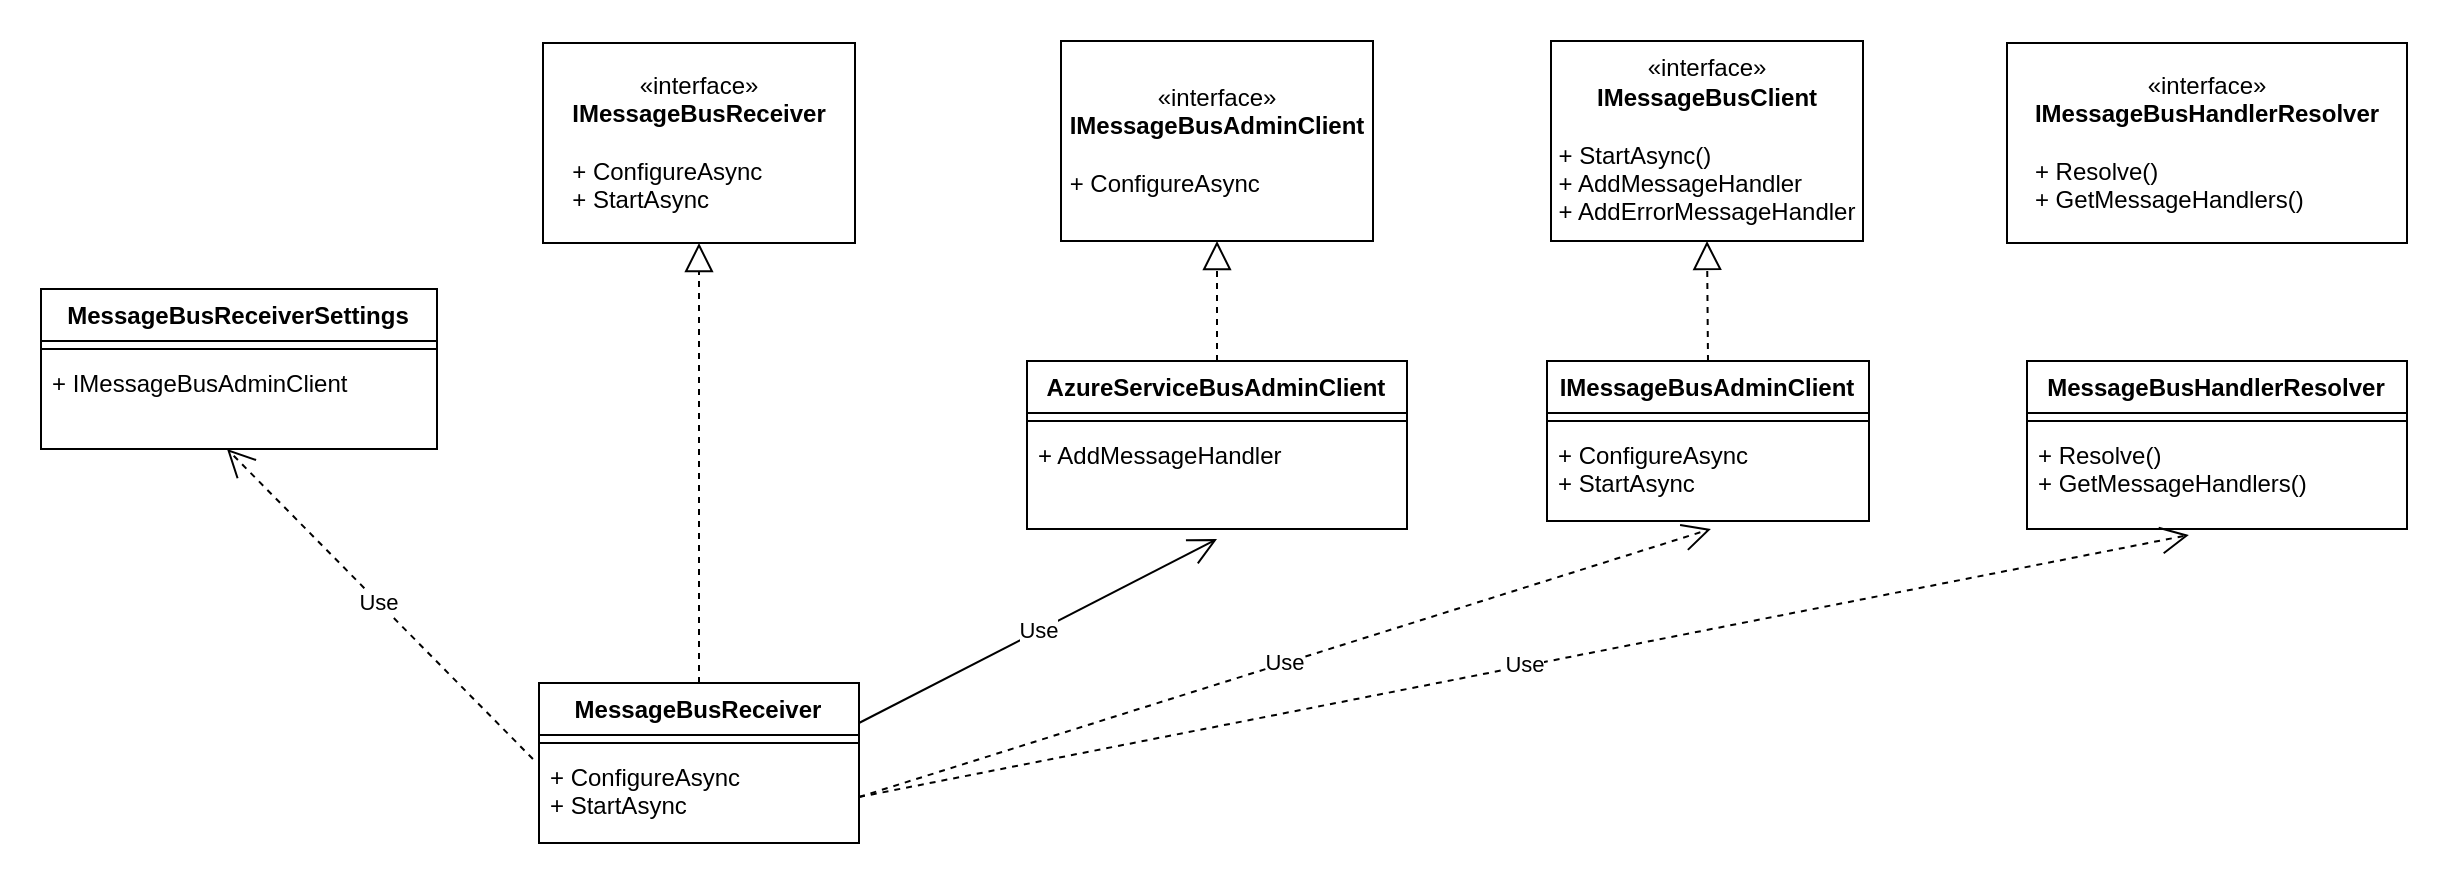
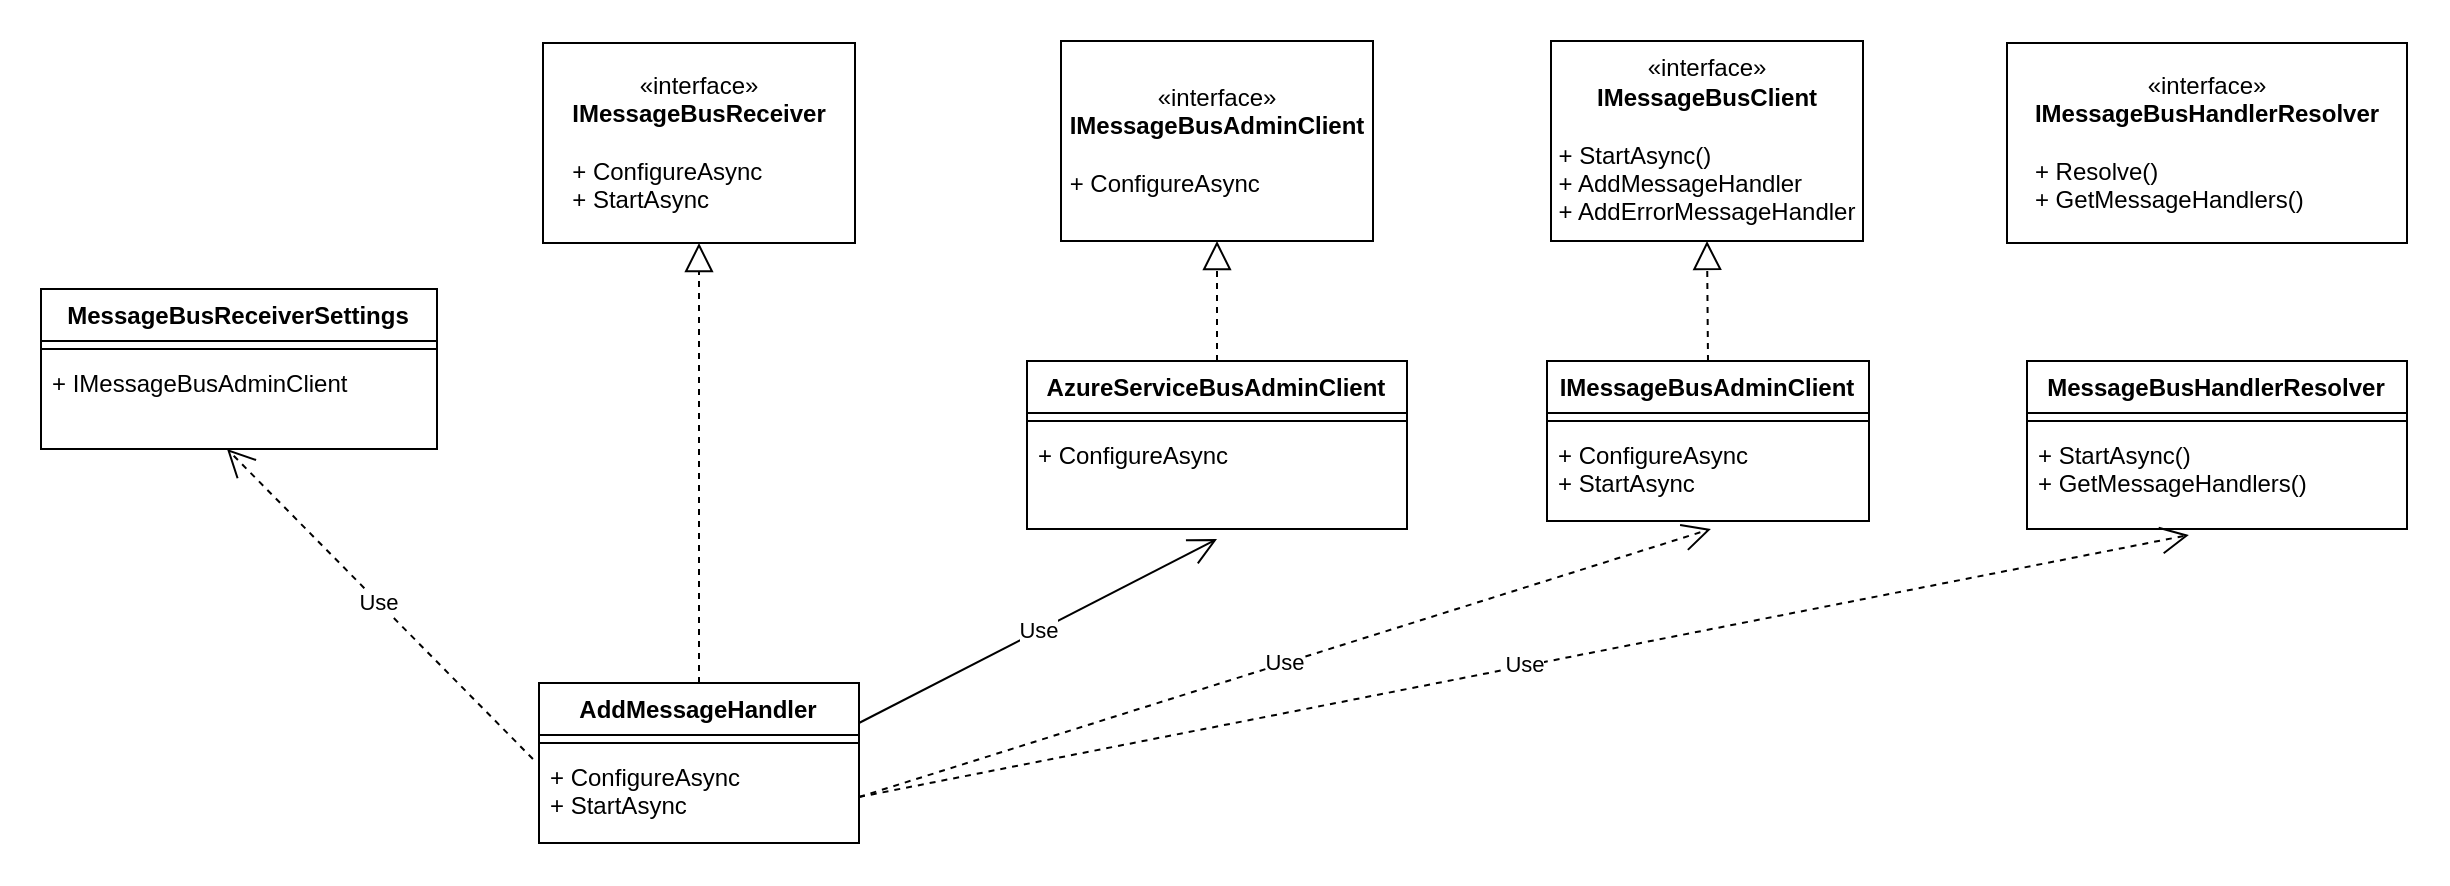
(1159, 456) -> (1139, 456)
(2106, 456) -> (2129, 456)
(698, 710) -> (698, 710)
